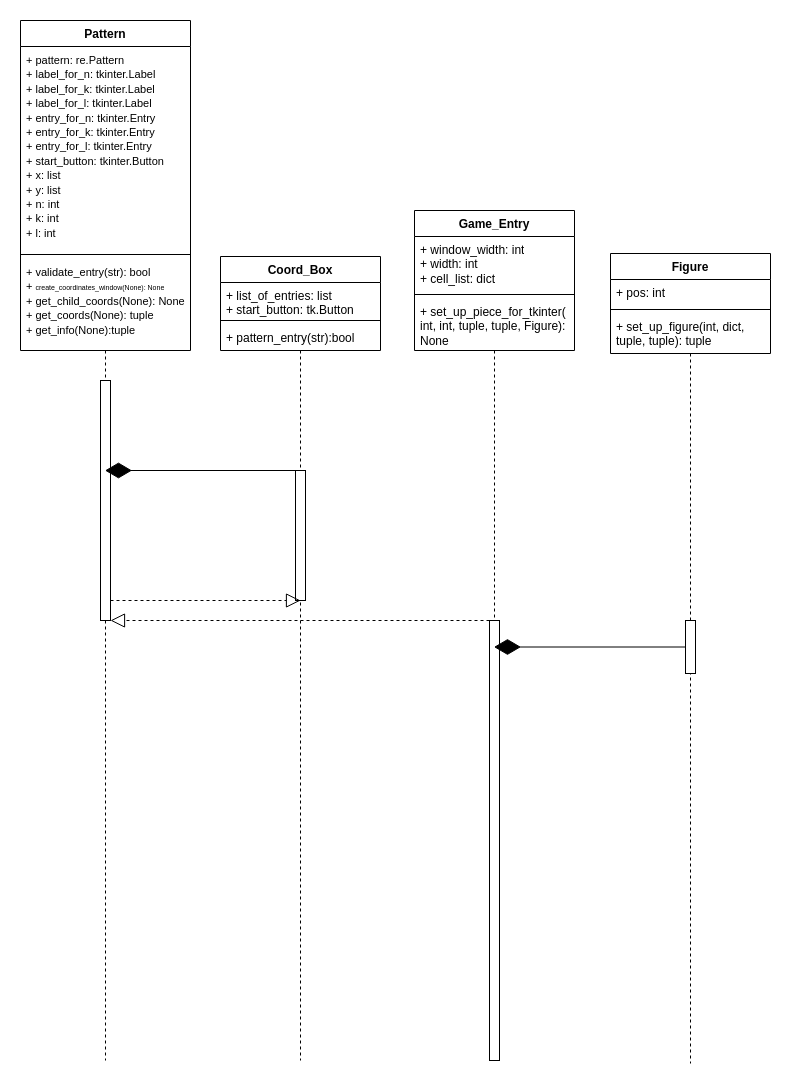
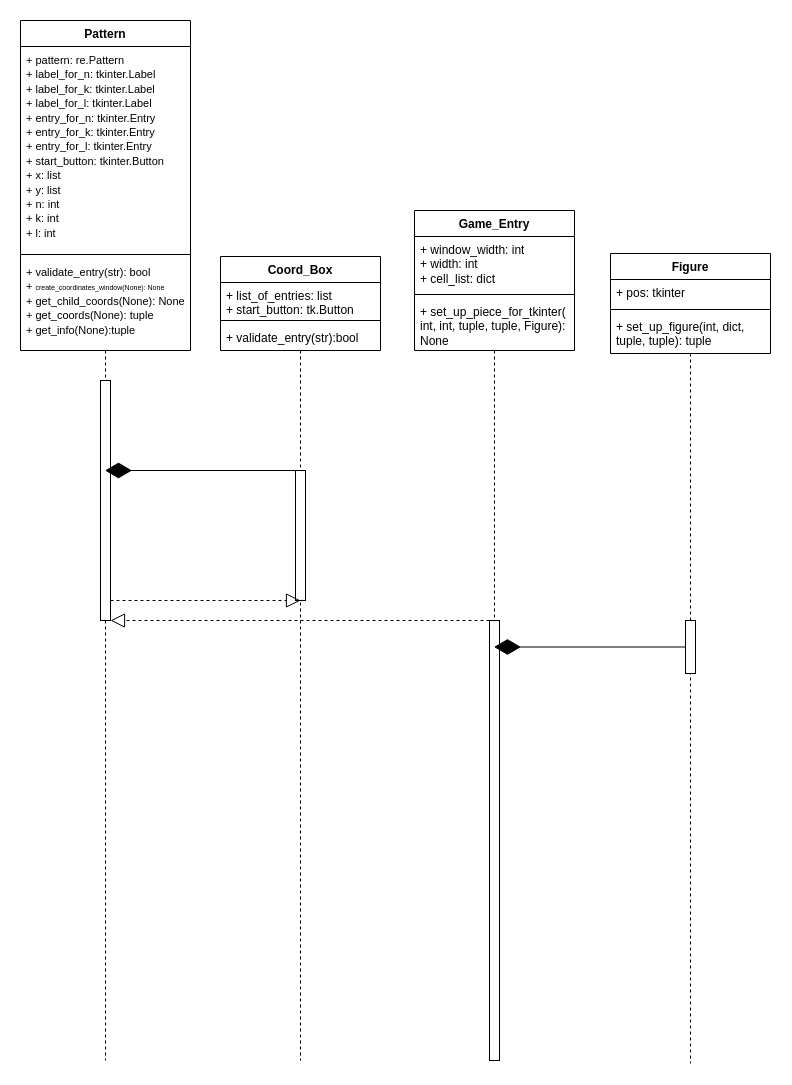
(644, 294) -> (657, 294)
(302, 346) -> (302, 346)
